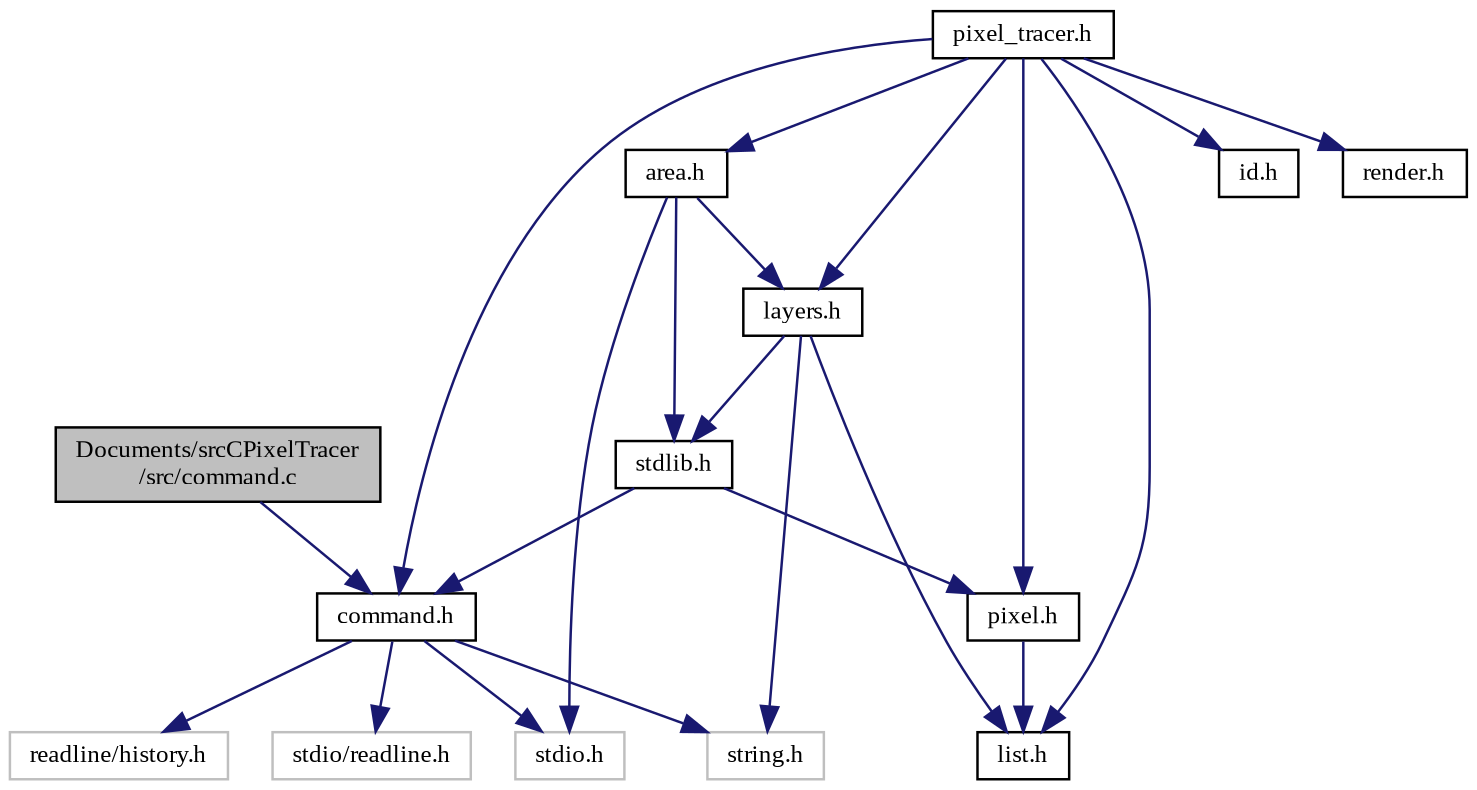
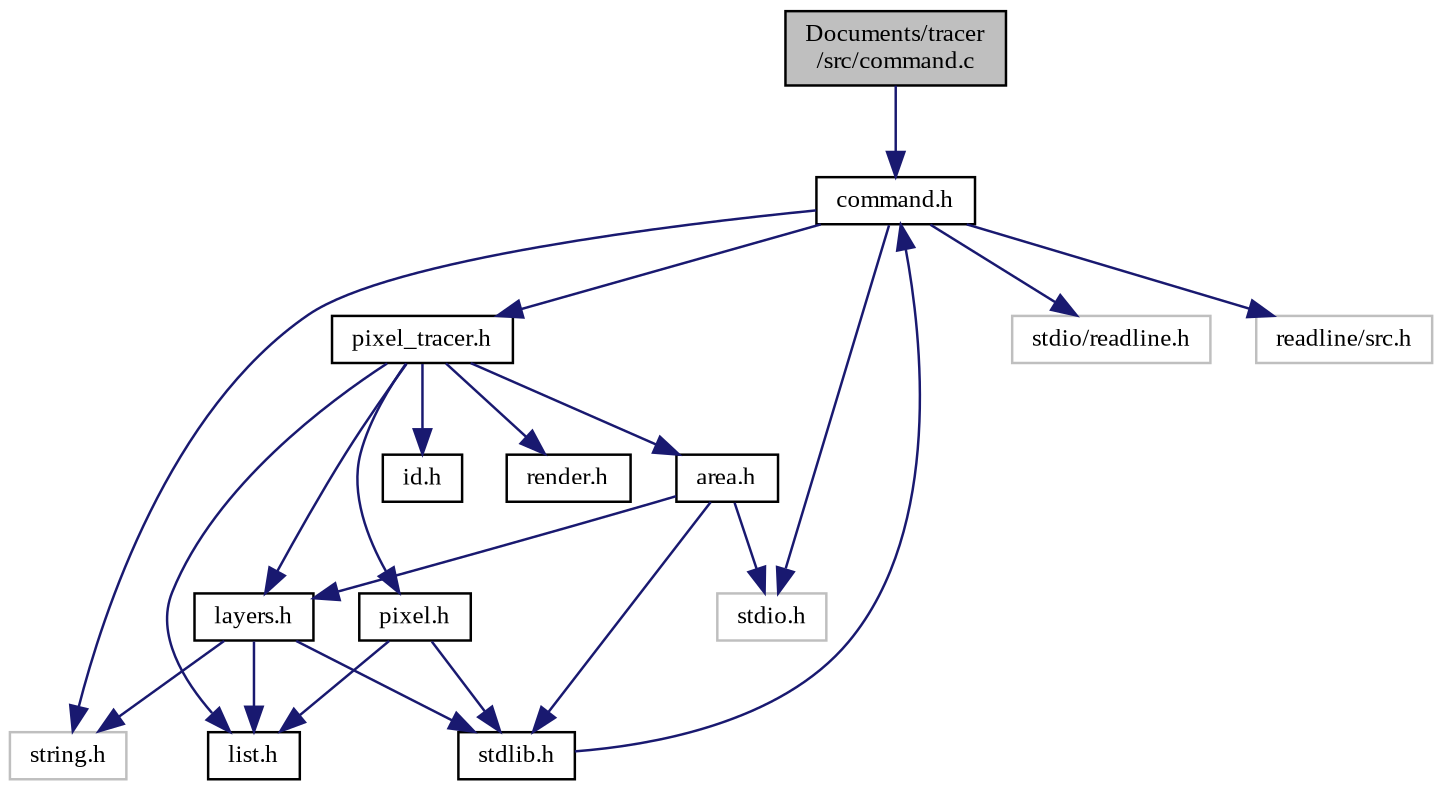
(560, 191) -> (671, 267)
(218, 465) -> (896, 48)
(837, 536) -> (458, 676)
(119, 756) -> (1344, 339)
